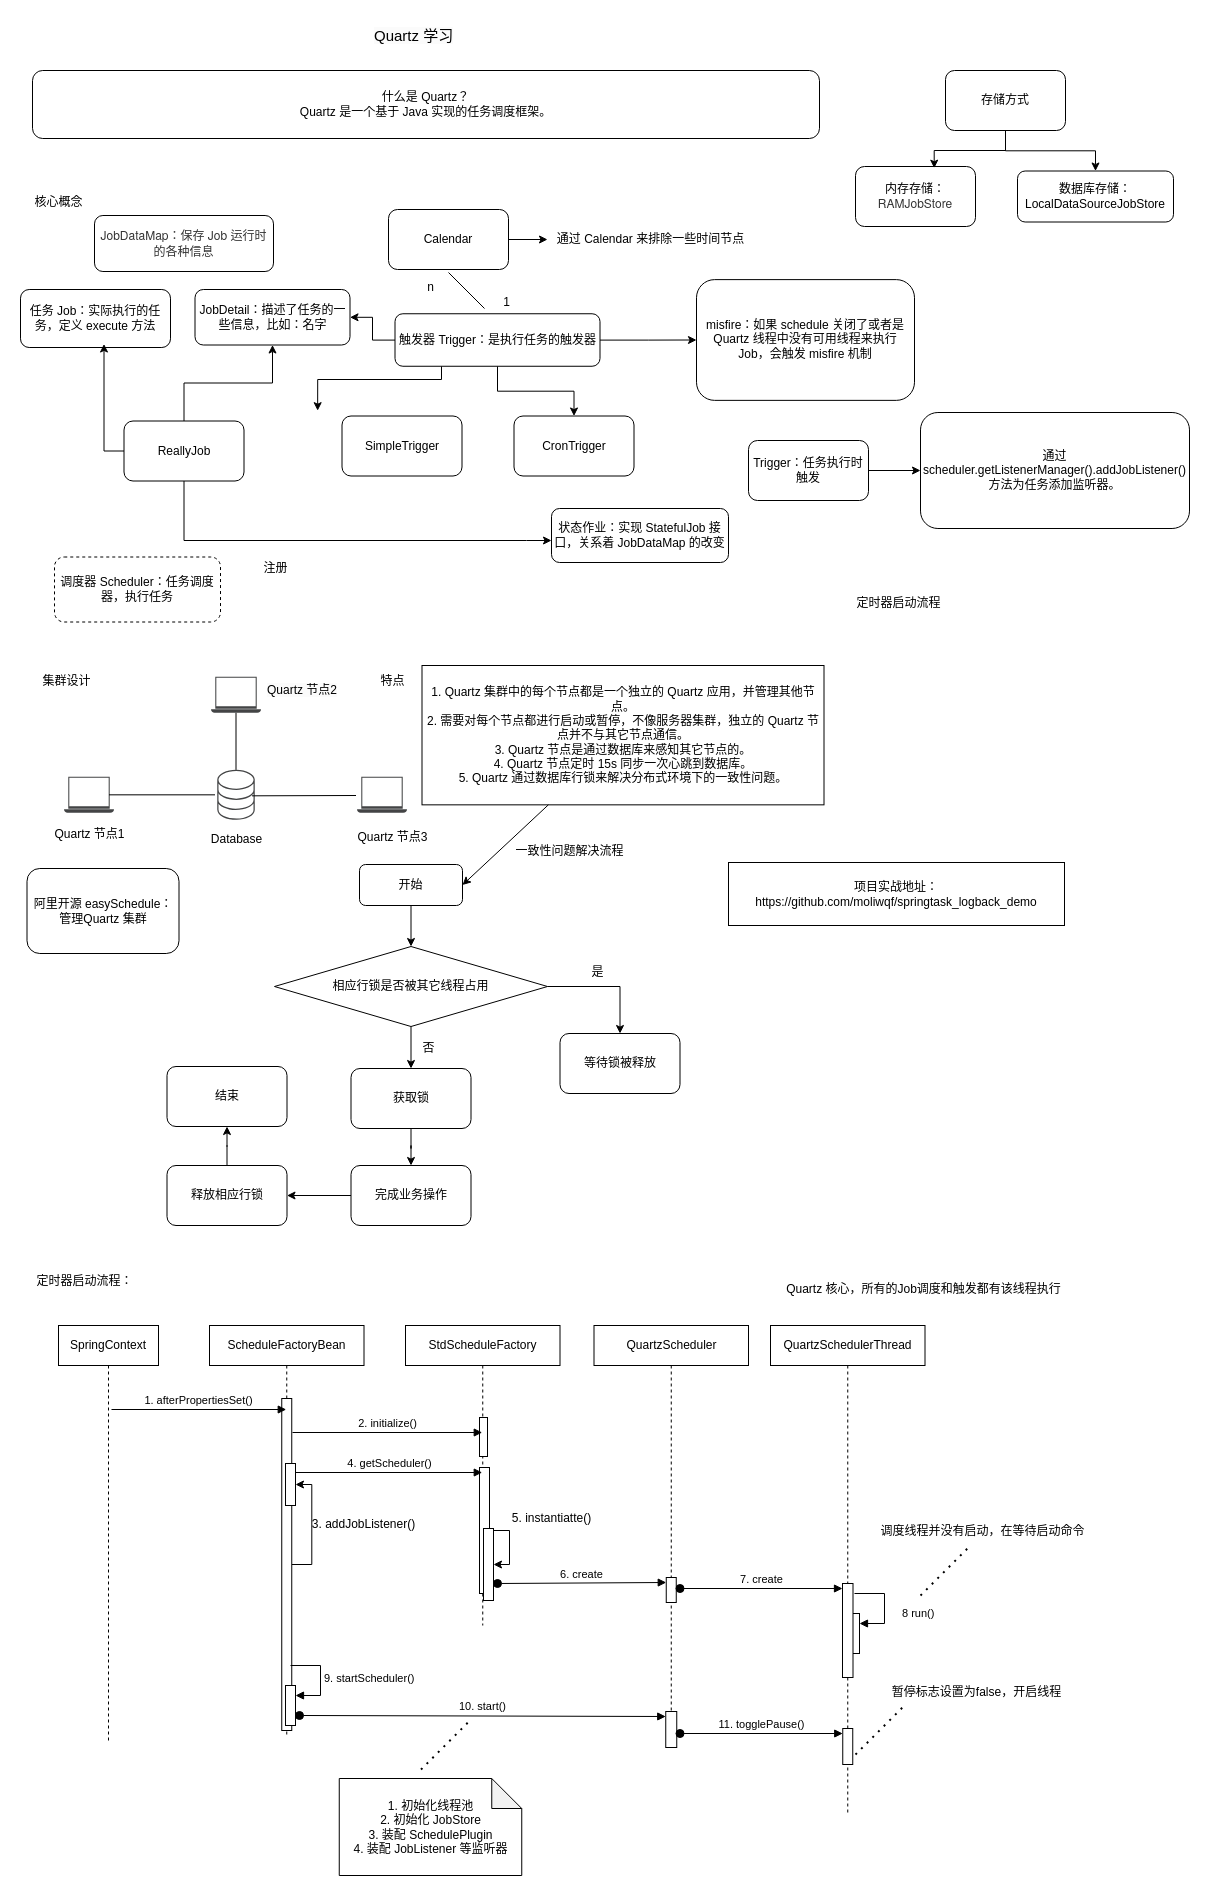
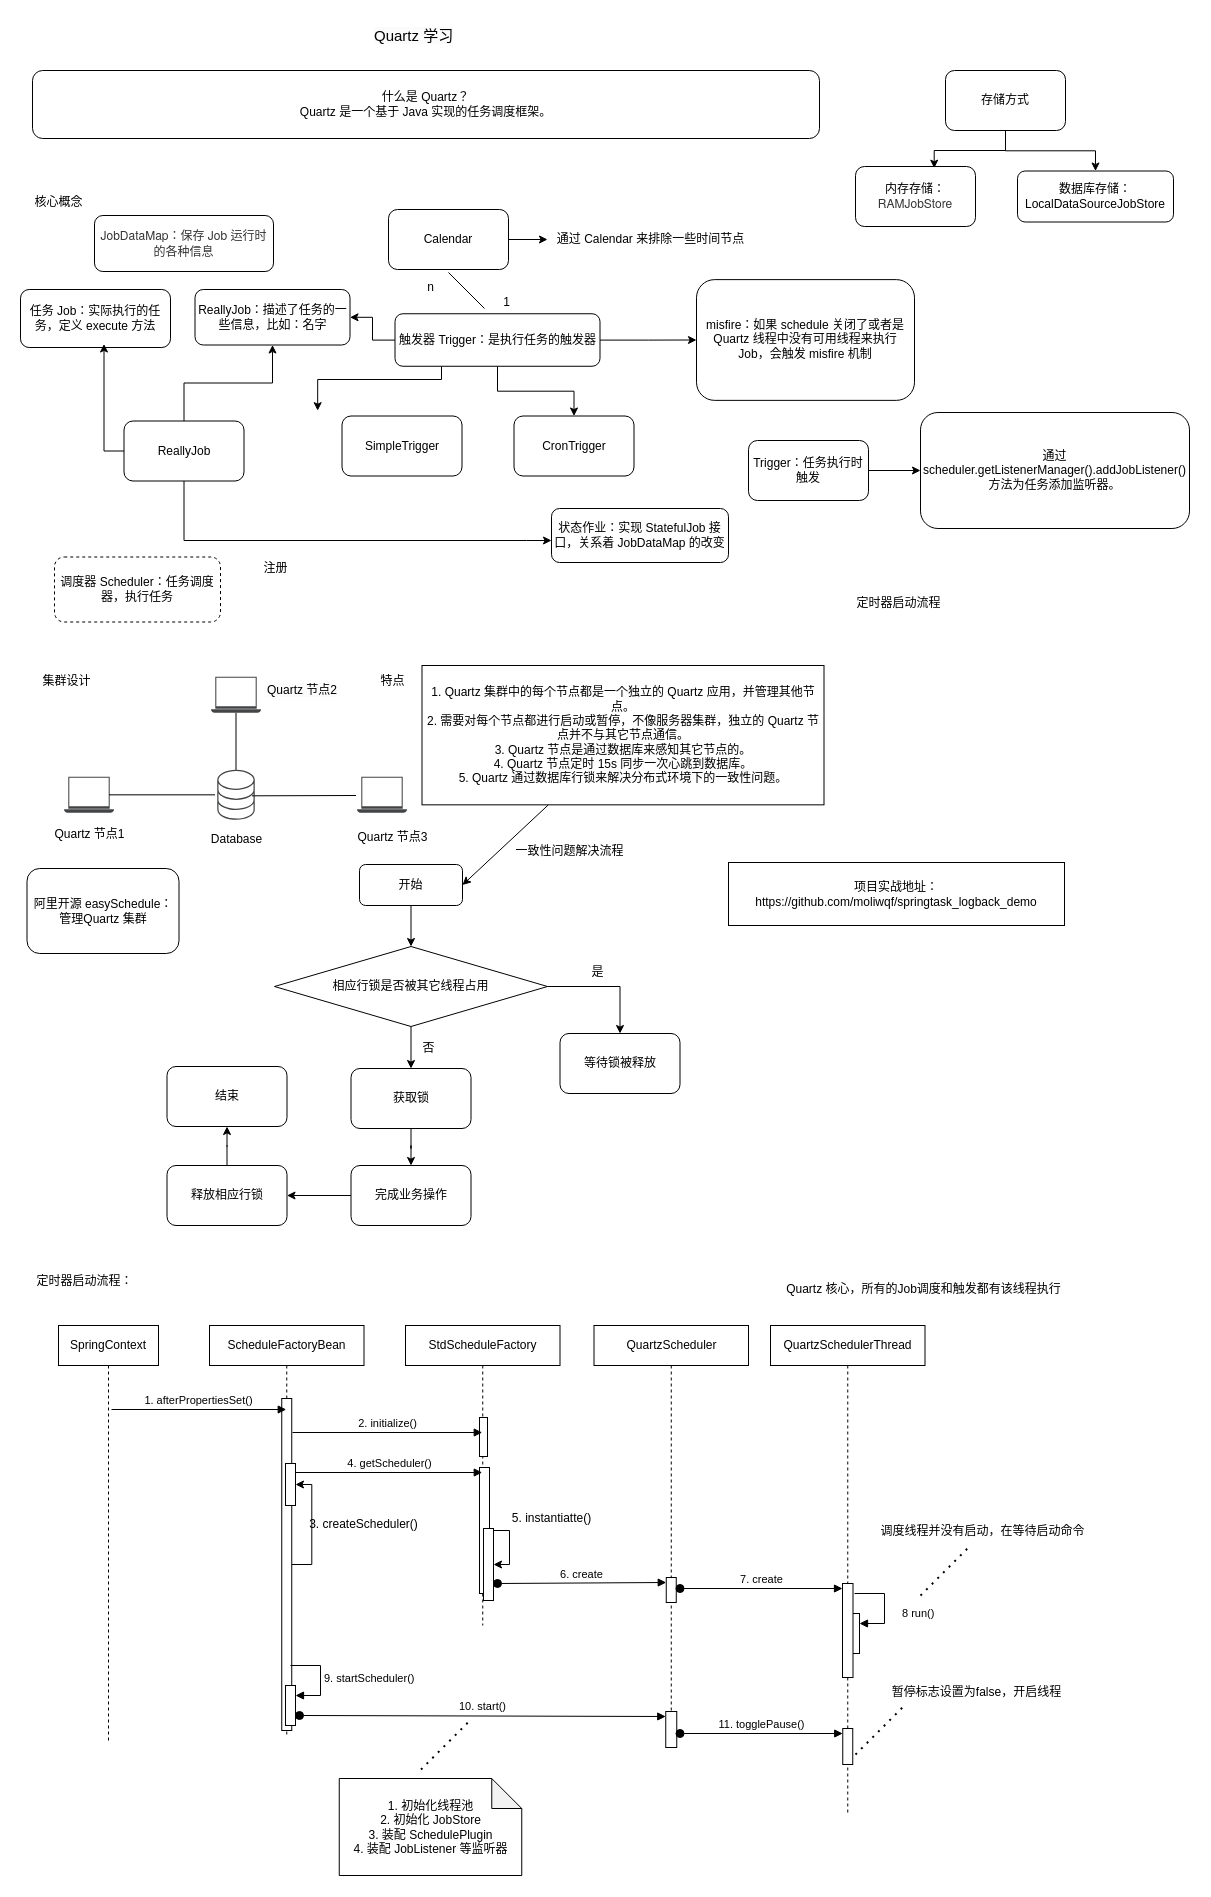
(273, 318) -> (273, 318)
(364, 1525) -> (364, 1525)
